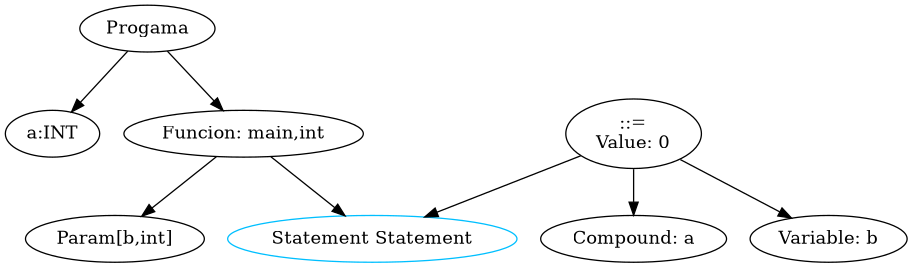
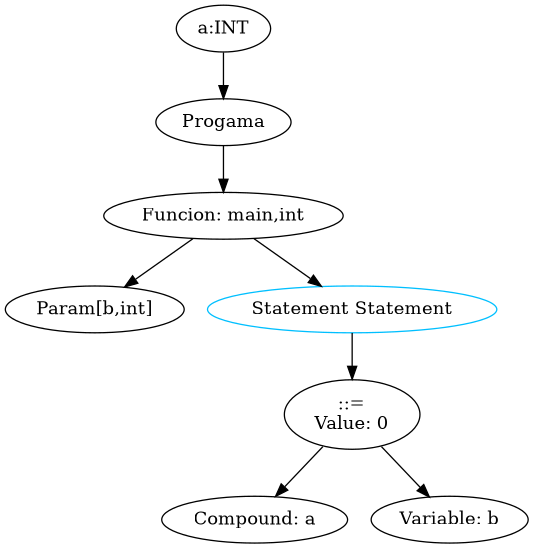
(104, 77) -> (223, 69)
(509, 184) -> (352, 349)
